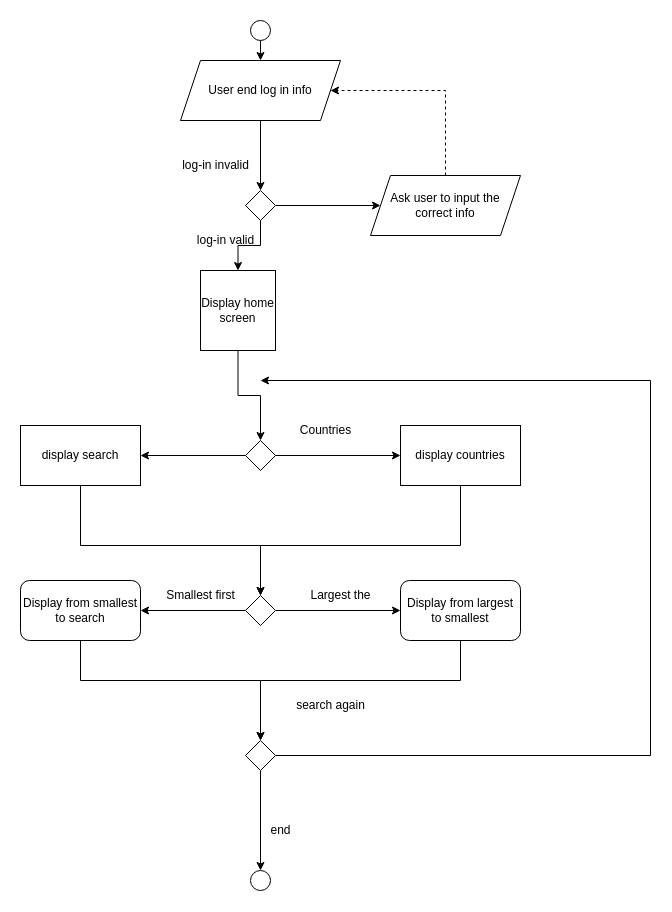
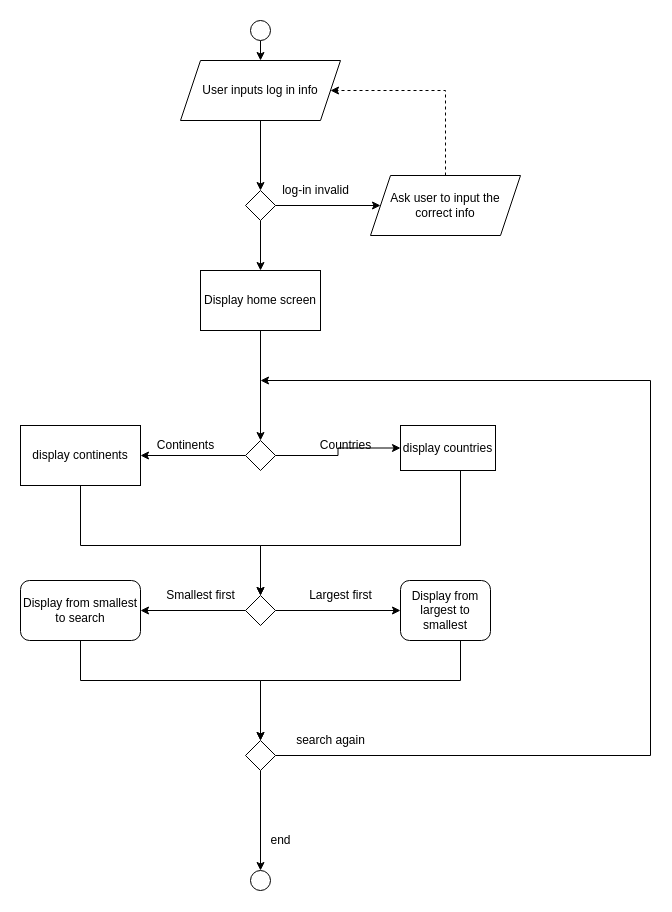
(261, 91) -> (261, 91)
(216, 166) -> (316, 191)
(226, 241) -> none
(238, 311) -> (261, 301)
(326, 431) -> (346, 446)
none -> (186, 446)
(81, 456) -> (81, 456)
(461, 456) -> (448, 448)
(341, 596) -> (341, 596)
(461, 611) -> (446, 611)
(331, 706) -> (331, 741)
(281, 831) -> (281, 841)
